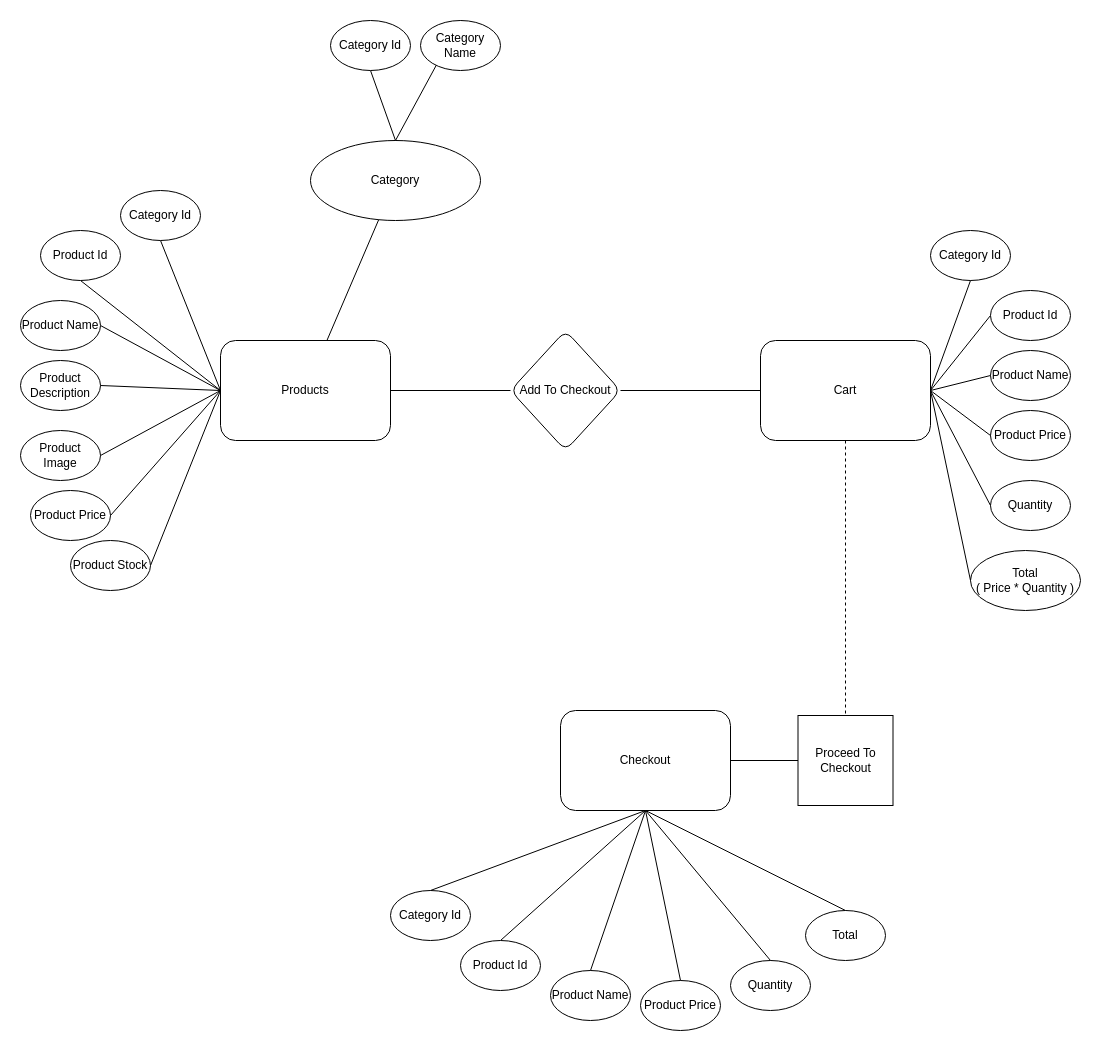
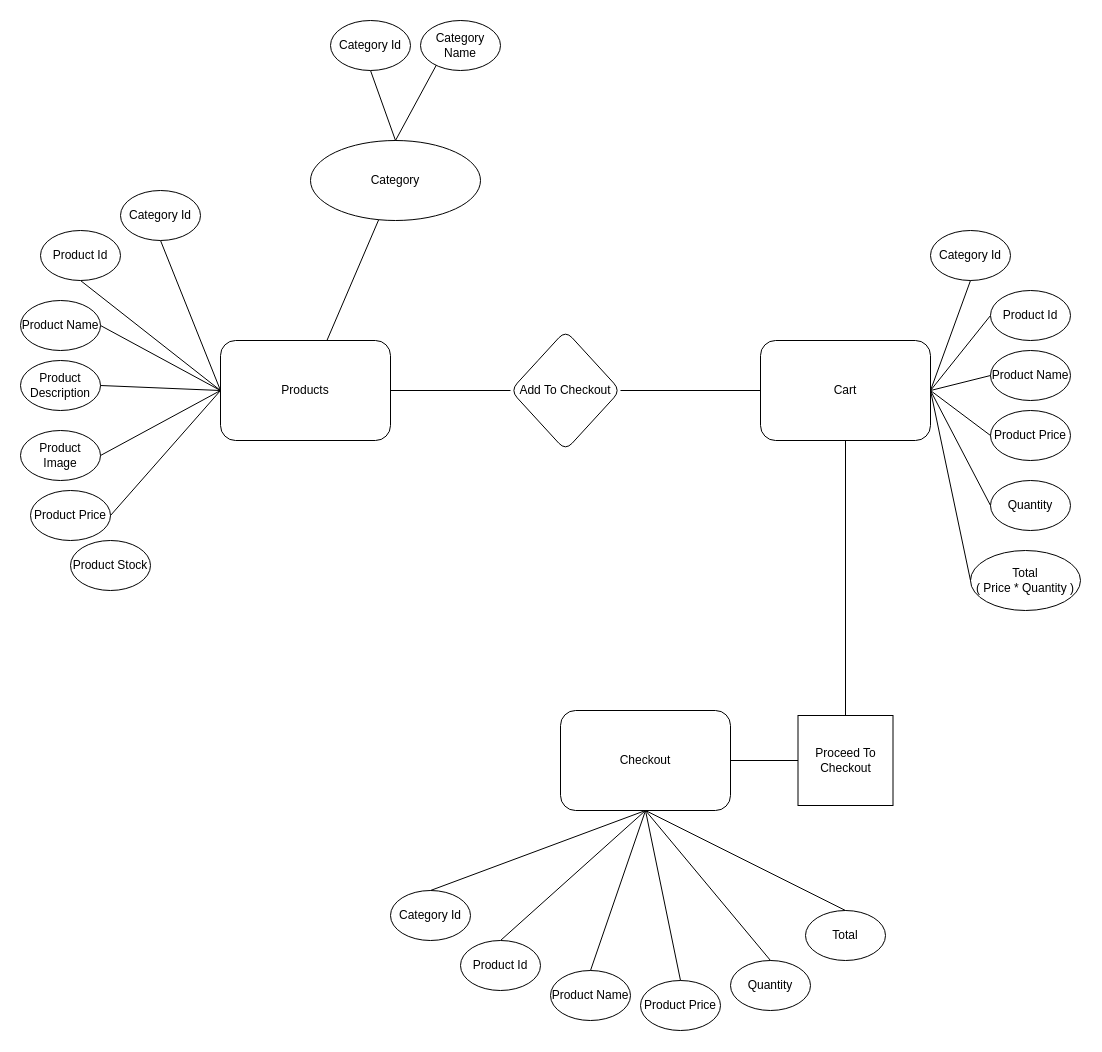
(185, 479) -> none
(846, 579) -> (846, 579)
